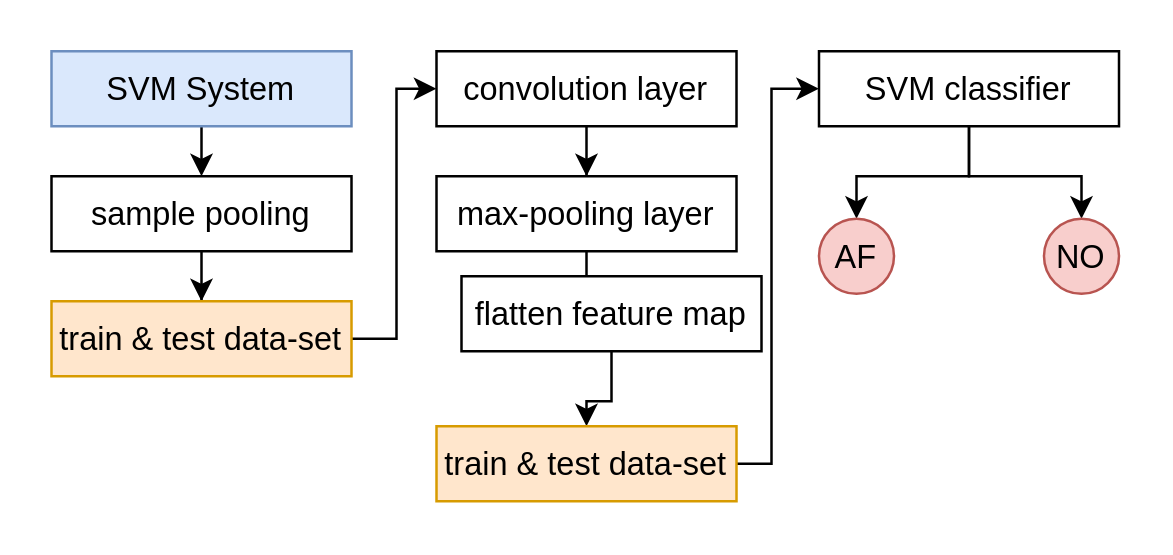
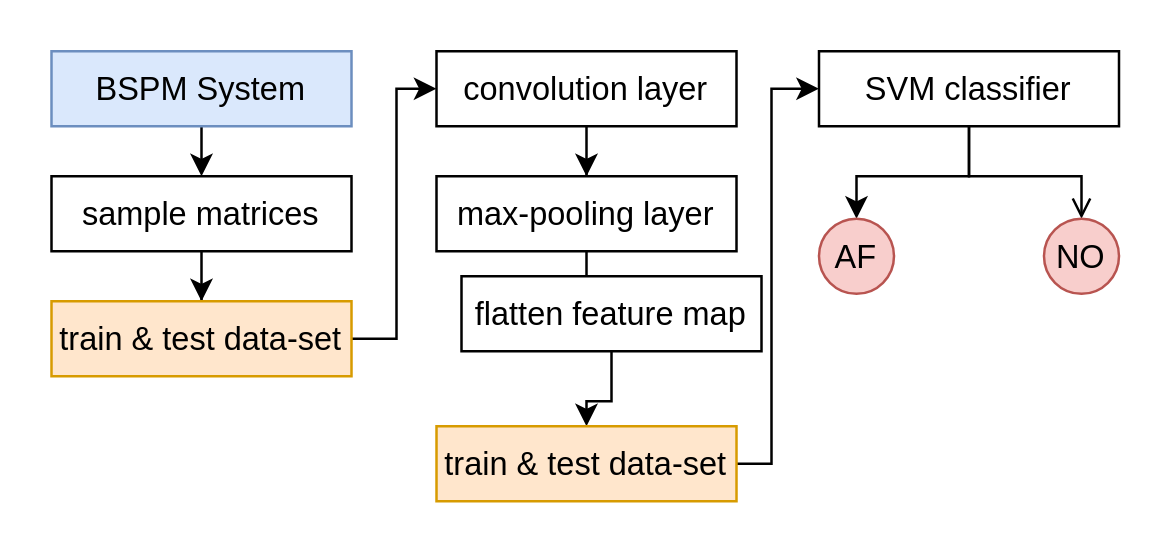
(201, 89) -> (201, 89)
(1081, 200) -> (1081, 204)
(201, 214) -> (201, 214)
